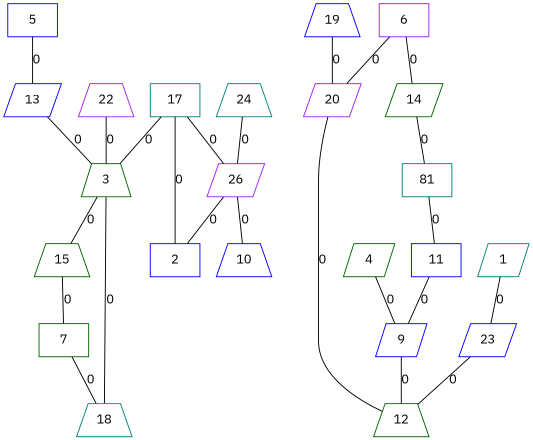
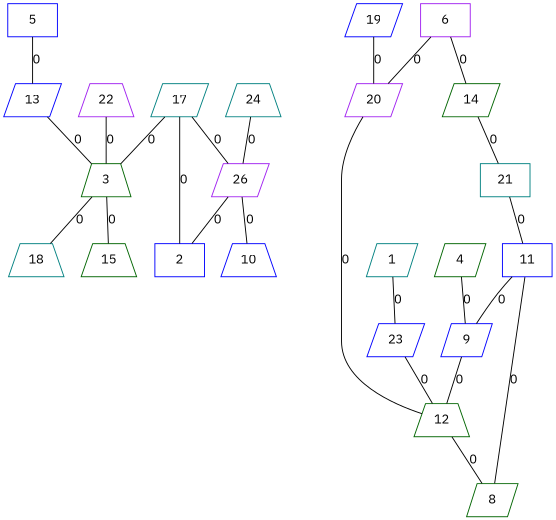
(332, 20) -> (374, 20)
(175, 100) -> (180, 100)
(427, 180) -> (505, 180)
(64, 340) -> none
none -> (492, 500)
